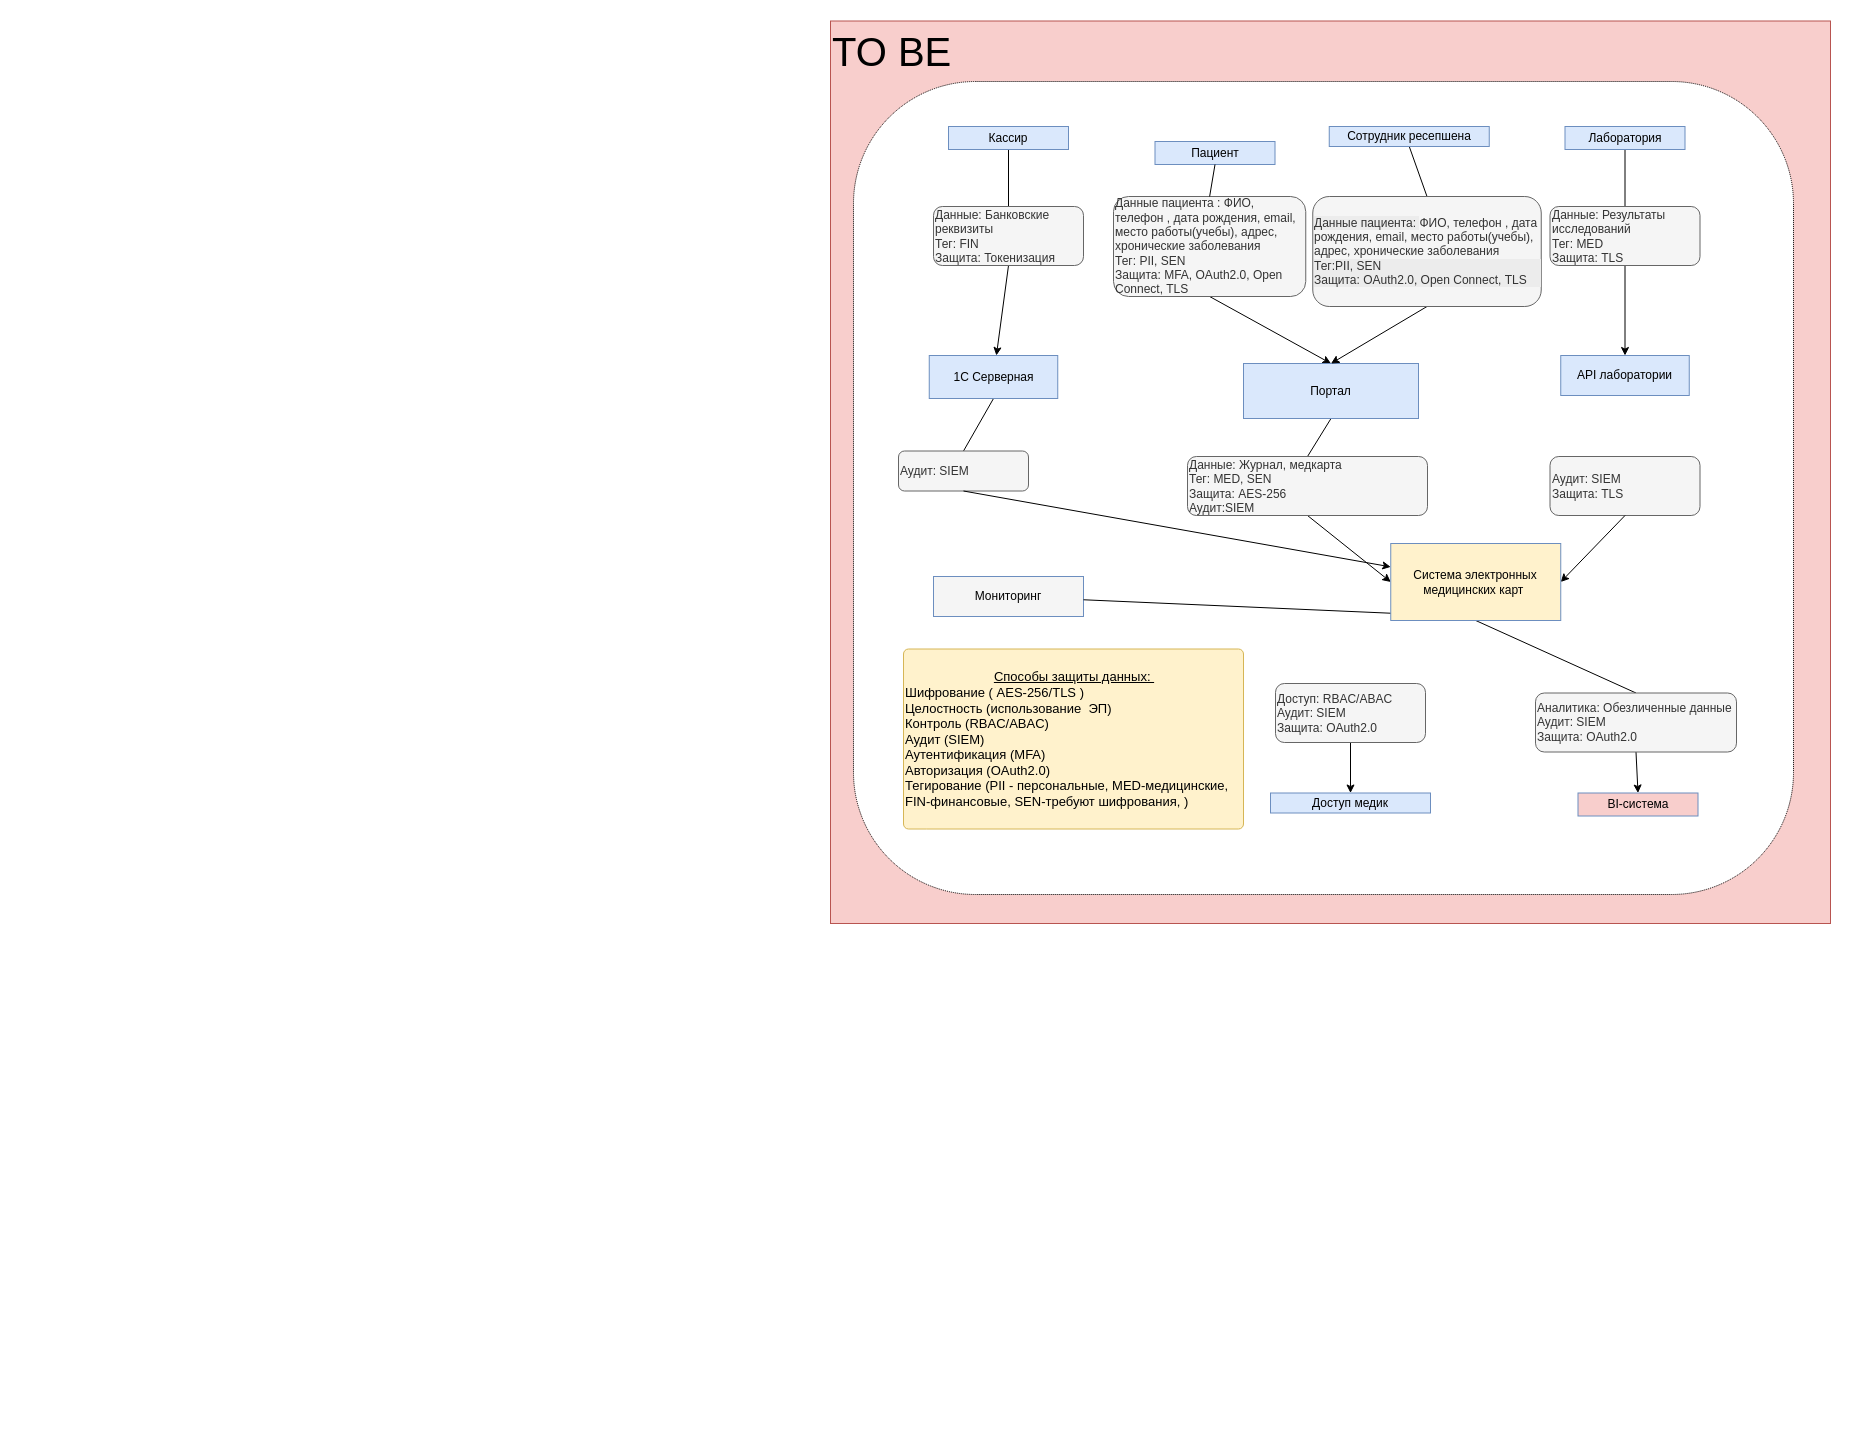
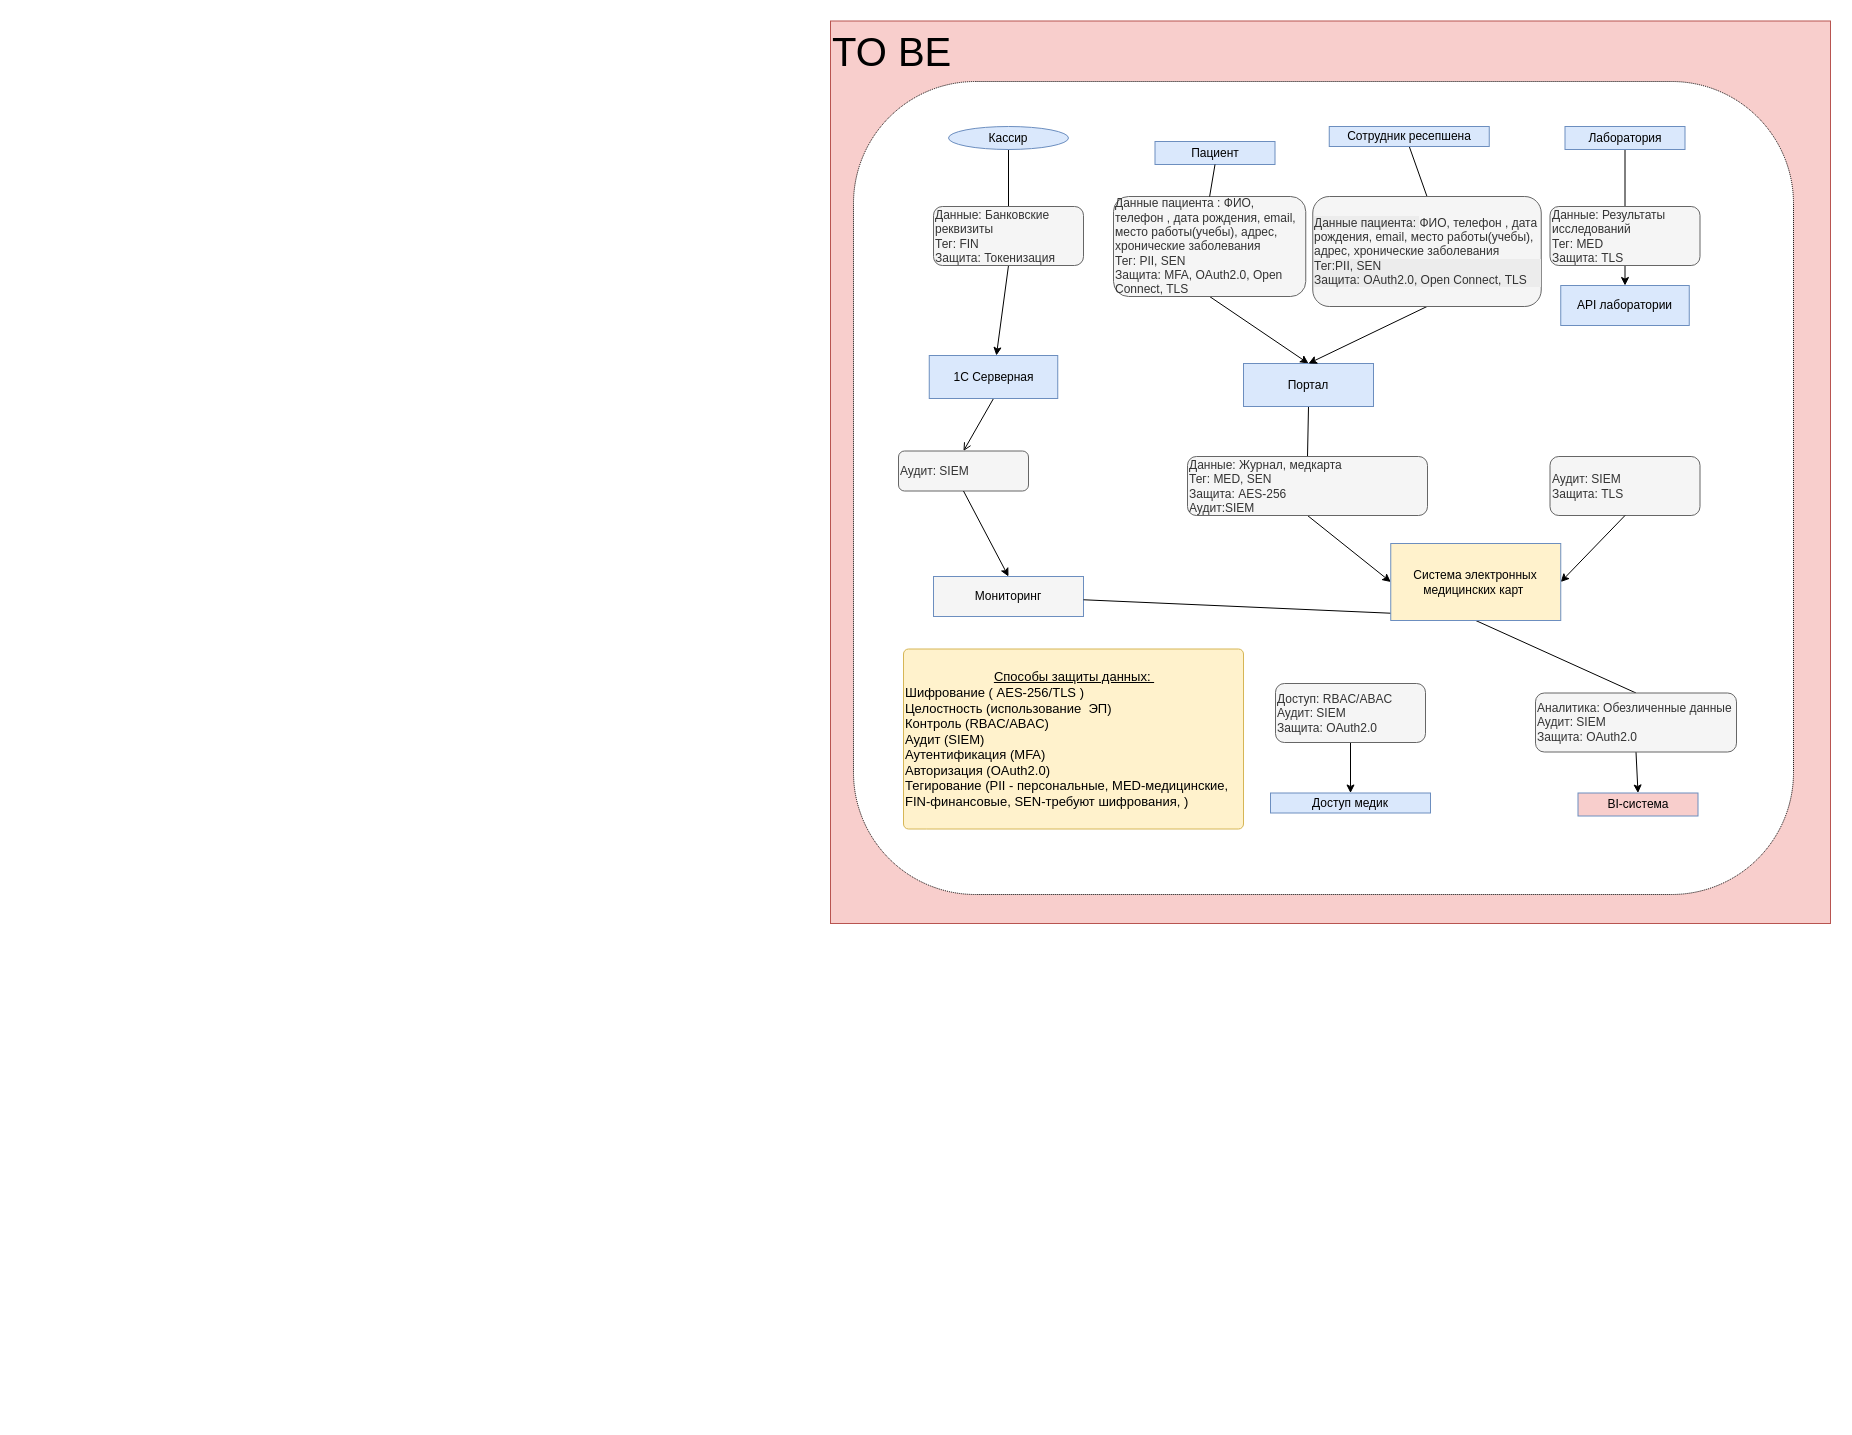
(1009, 138) -> (1009, 138)
(1625, 376) -> (1625, 306)
(1331, 391) -> (1309, 385)
(966, 448) -> (966, 446)
(1163, 526) -> (985, 531)
